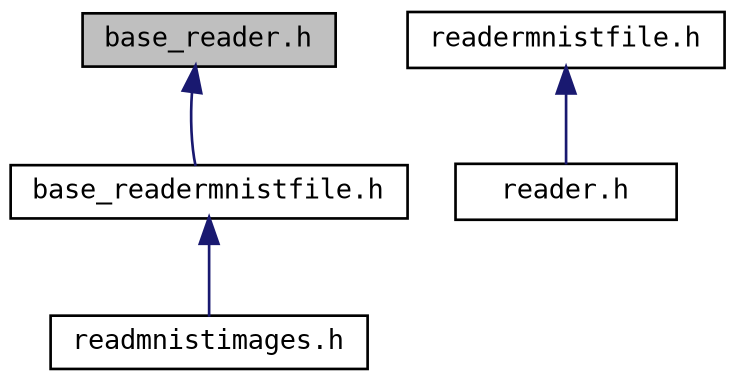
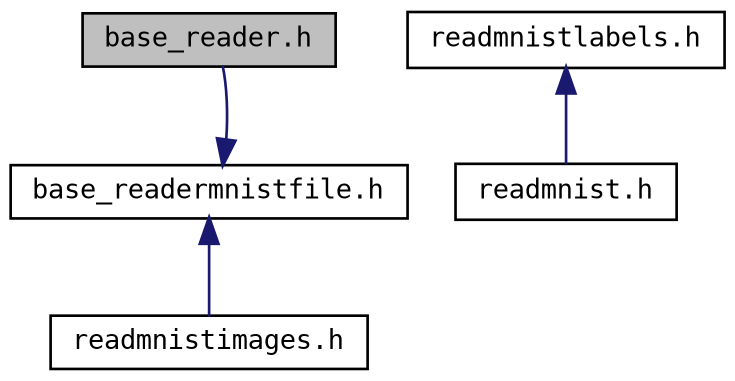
(566, 40) -> (566, 40)
(191, 129) -> (227, 102)
(566, 192) -> (566, 192)
